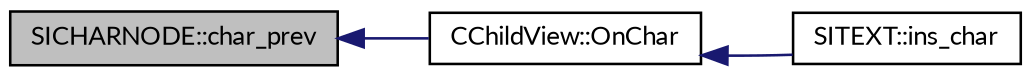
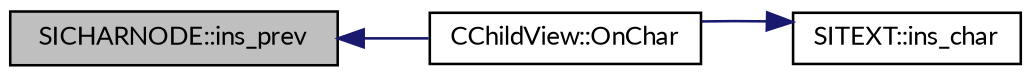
(174, 38) -> (174, 38)
(760, 55) -> (734, 21)
